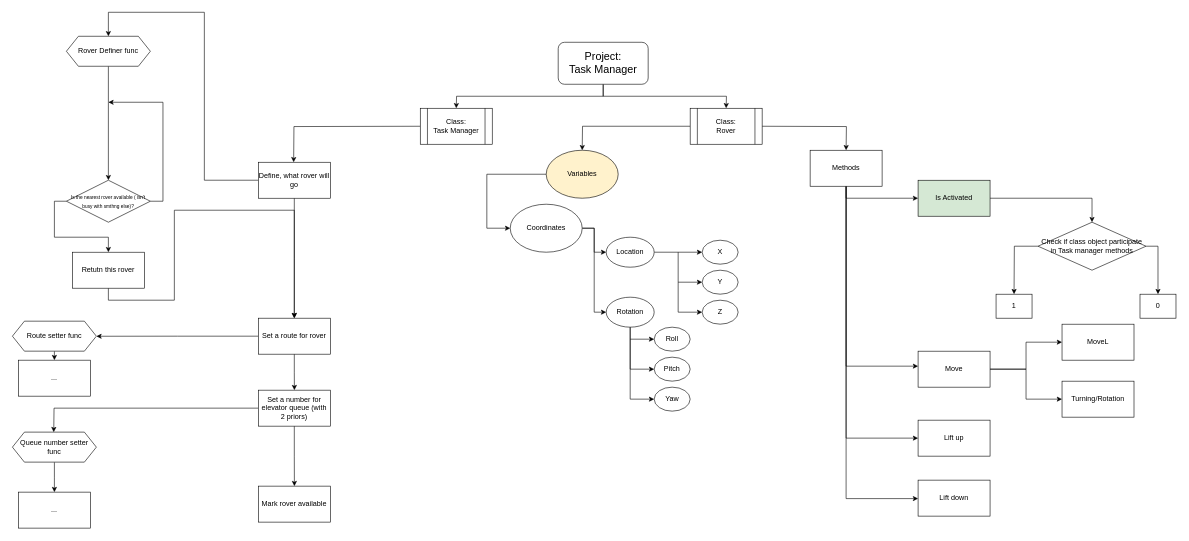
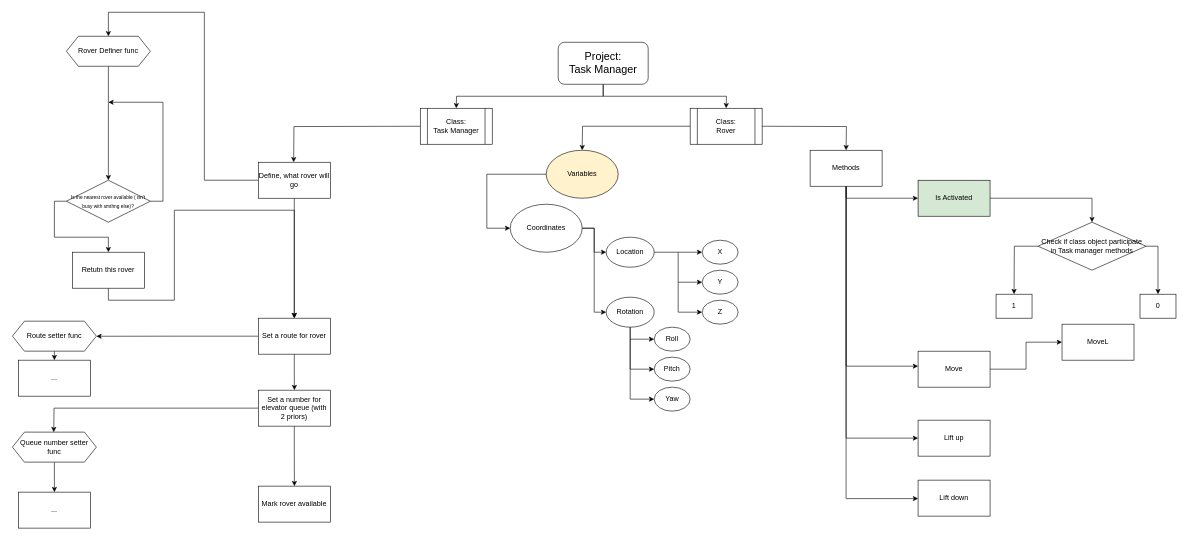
(1056, 399) -> none
(1098, 399) -> none
